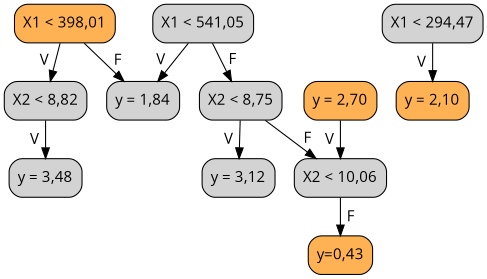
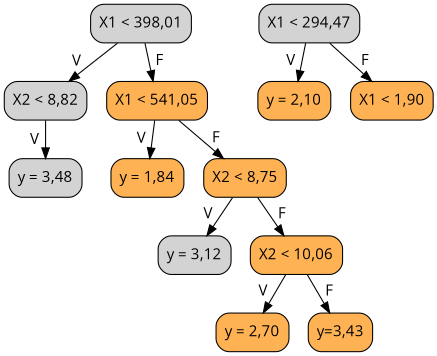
(65, 24) -> (141, 24)
(203, 24) -> (157, 101)
(100, 59) -> (148, 57)
(143, 101) -> (147, 178)
(241, 101) -> (245, 178)
none -> (392, 101)
(340, 134) -> (277, 289)
(340, 178) -> (296, 255)
(340, 255) -> (340, 332)
